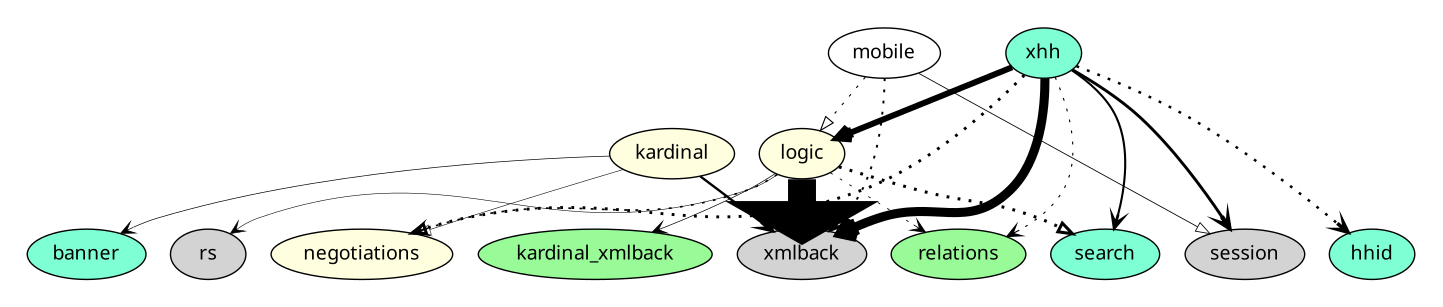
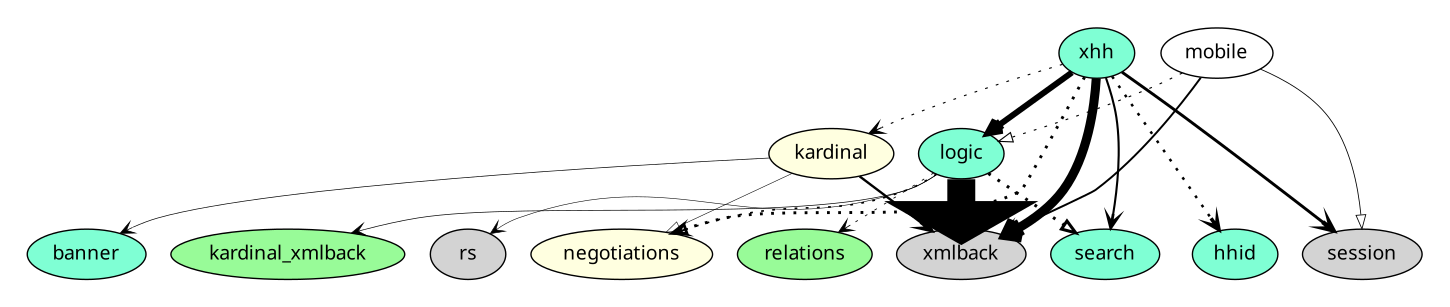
(802, 154) -> (961, 154)
(875, 154) -> (1129, 161)
(1071, 167) -> (971, 93)
